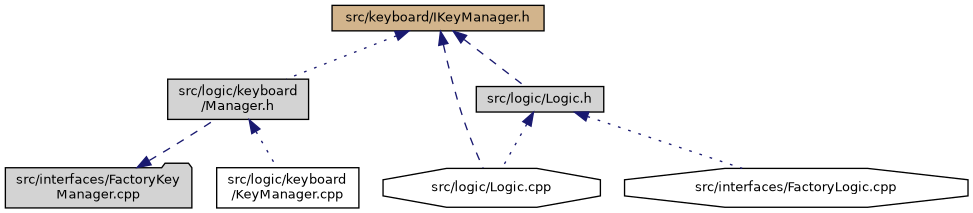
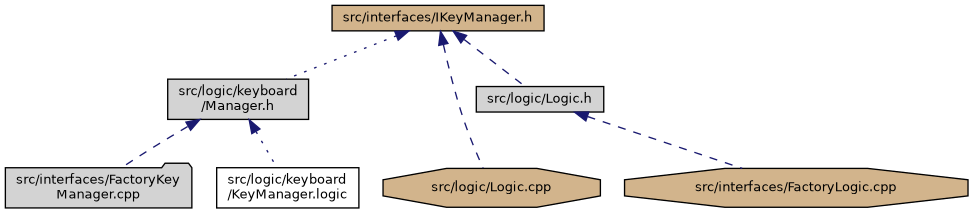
(438, 18) -> (438, 18)
(182, 141) -> (154, 147)
(665, 142) -> (665, 142)
(514, 146) -> none
(288, 188) -> (288, 188)
(492, 188) -> (492, 188)
(796, 188) -> (796, 188)
